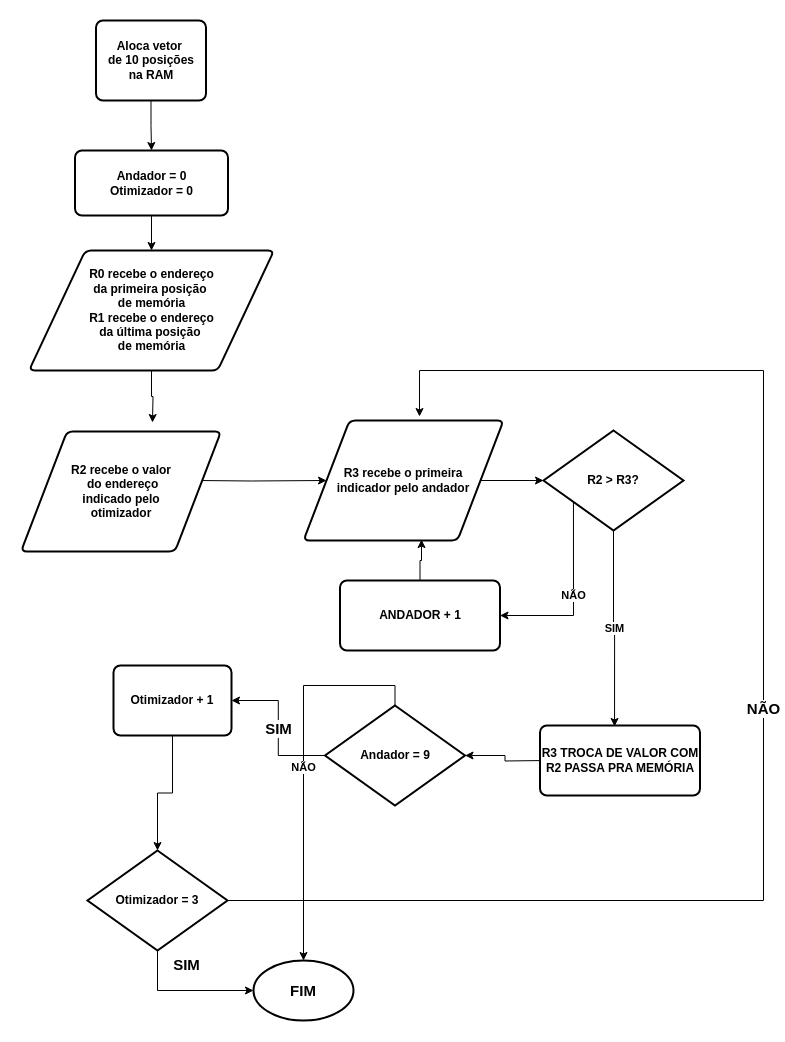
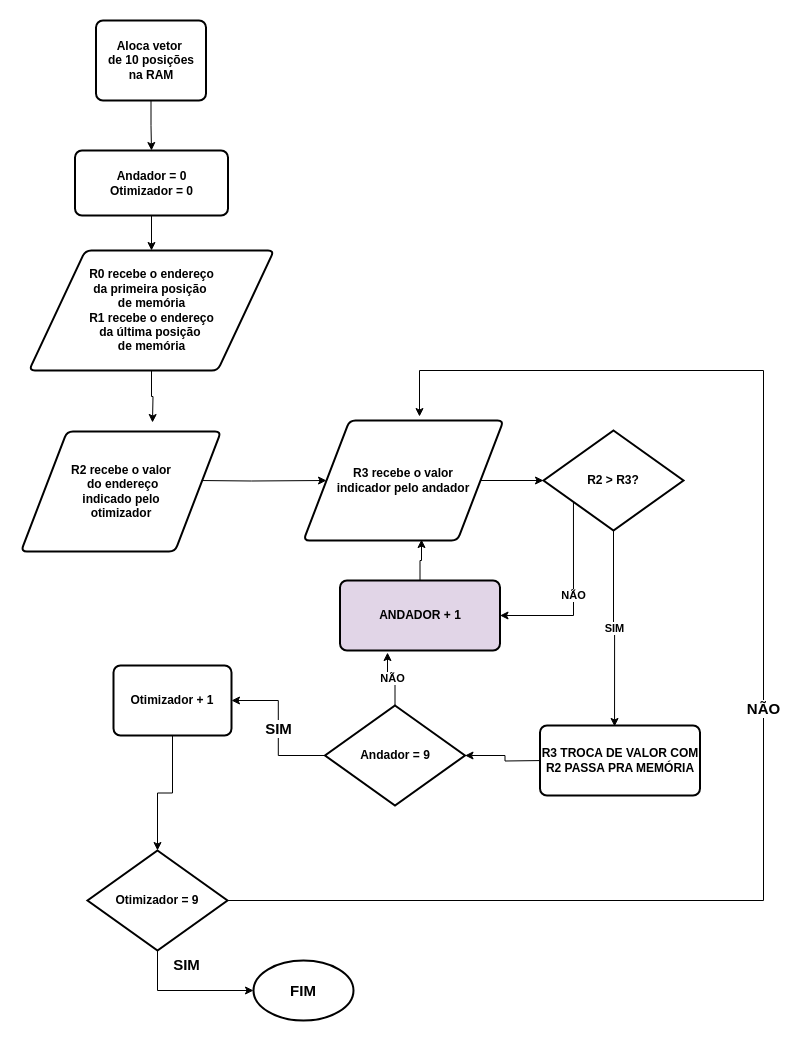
(404, 481) -> (404, 481)
(420, 616) -> (420, 616)
(304, 774) -> (388, 677)
(158, 901) -> (158, 901)
